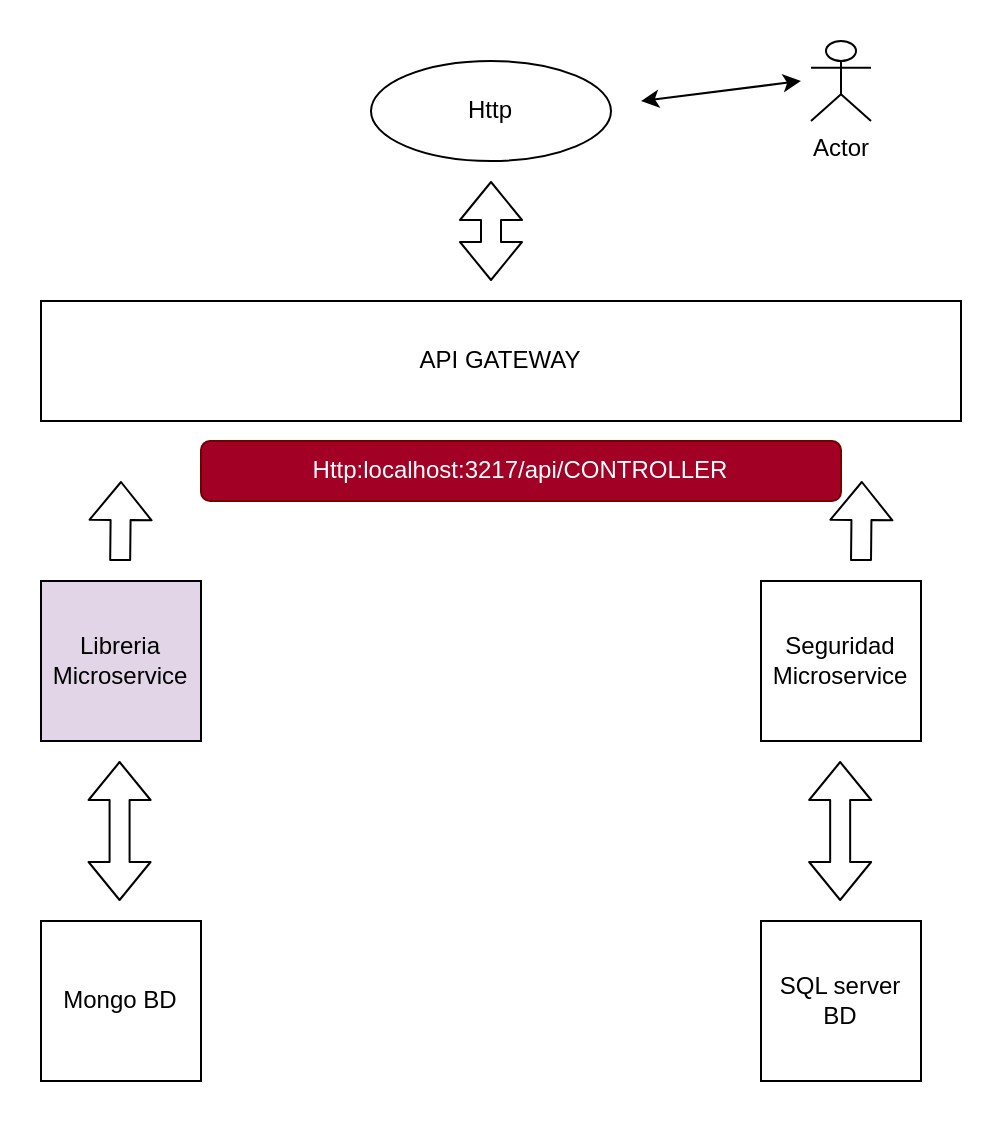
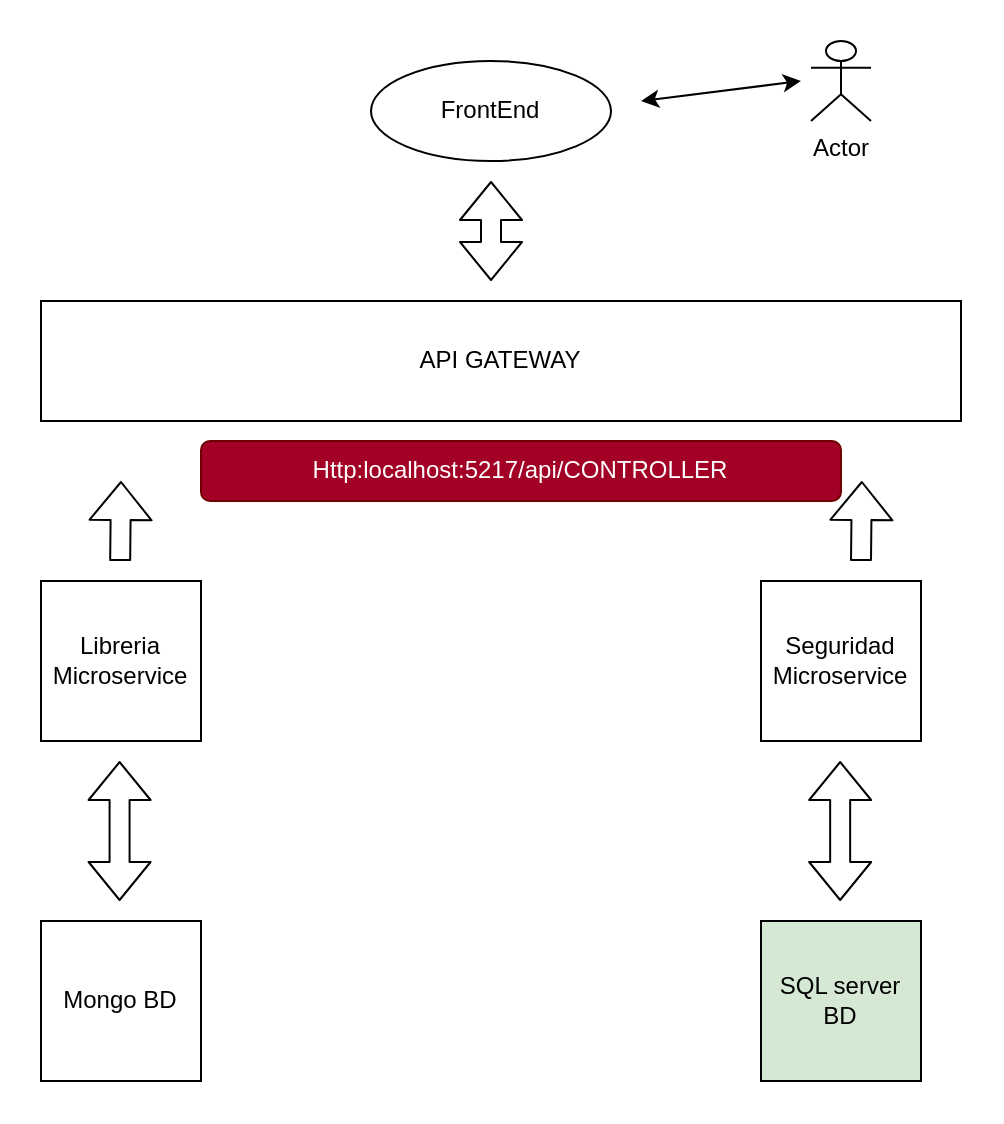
(491, 111) -> (491, 111)
(521, 471) -> (521, 471)
(121, 661) -> (121, 661)
(841, 1001) -> (841, 1001)
